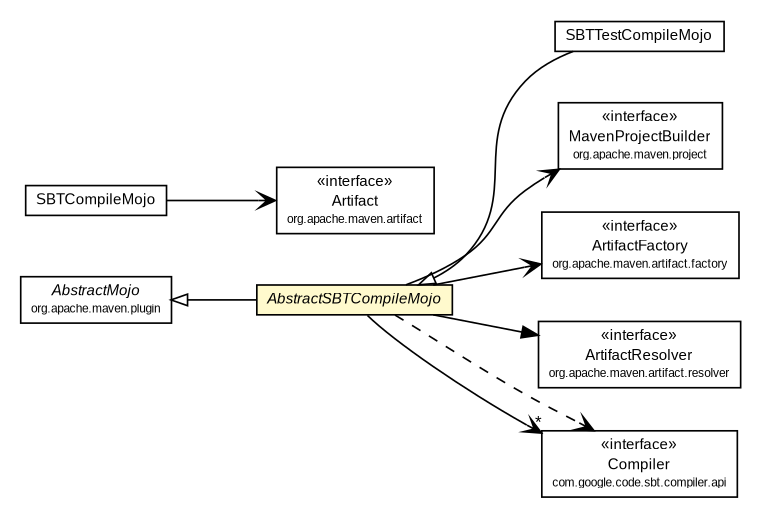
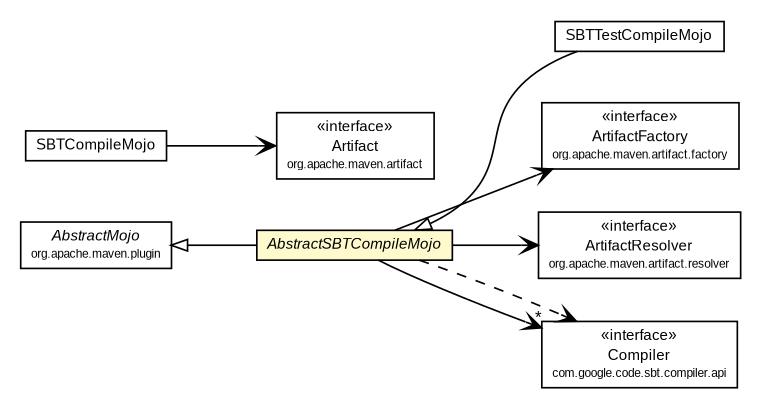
(640, 136) -> none
(478, 323) -> (487, 245)
